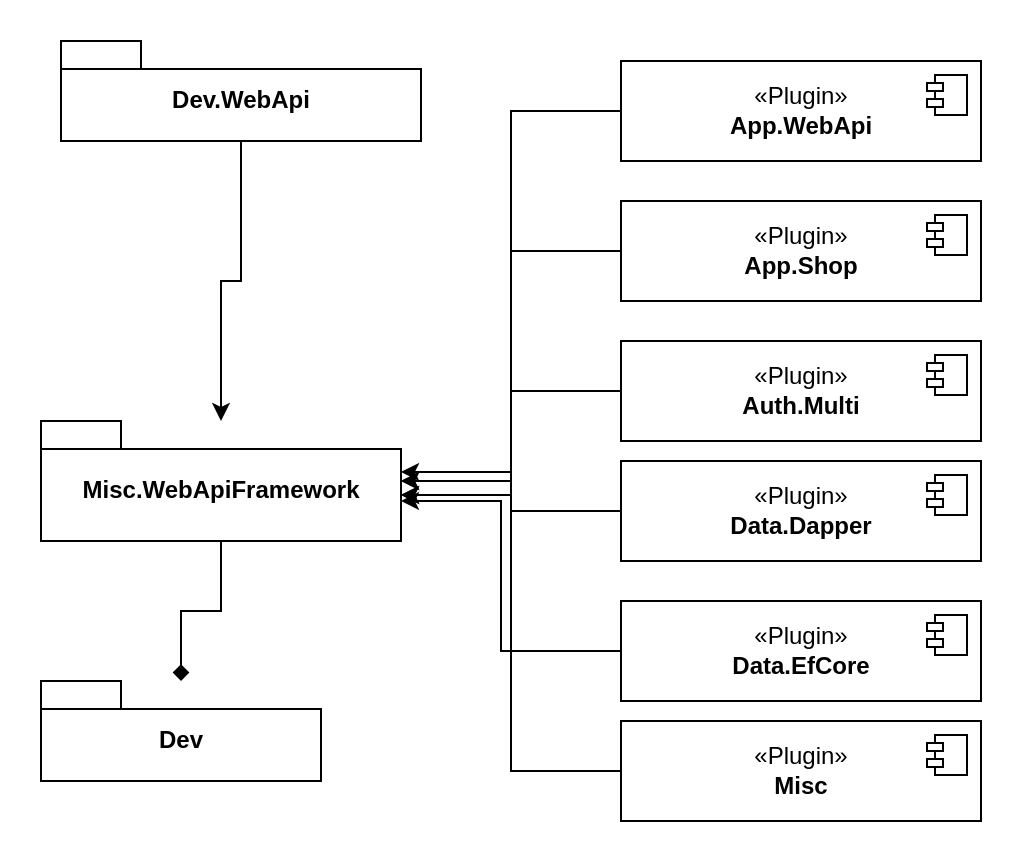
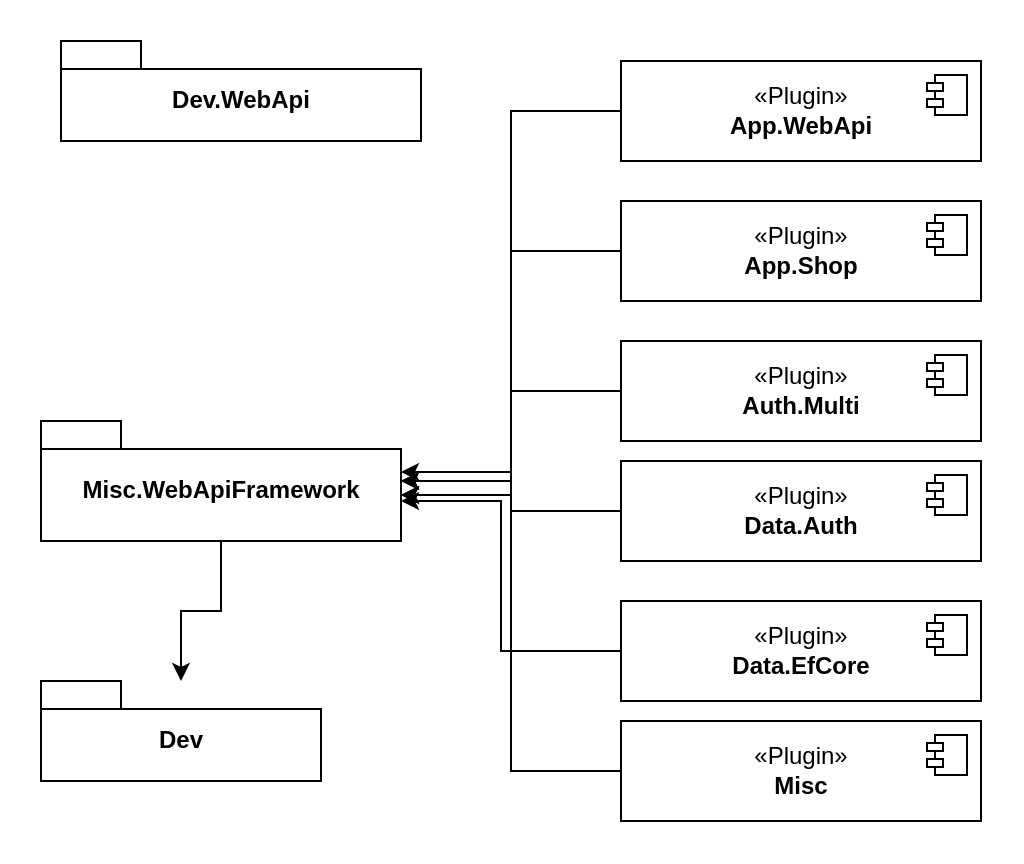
(238, 281) -> none
(802, 511) -> (802, 511)
(181, 665) -> (181, 666)
